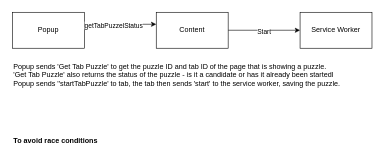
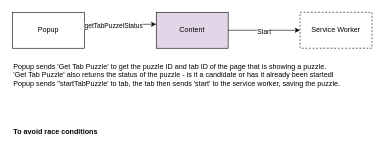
(192, 30) -> (192, 30)
(336, 30) -> (336, 30)
(168, 141) -> (168, 132)
